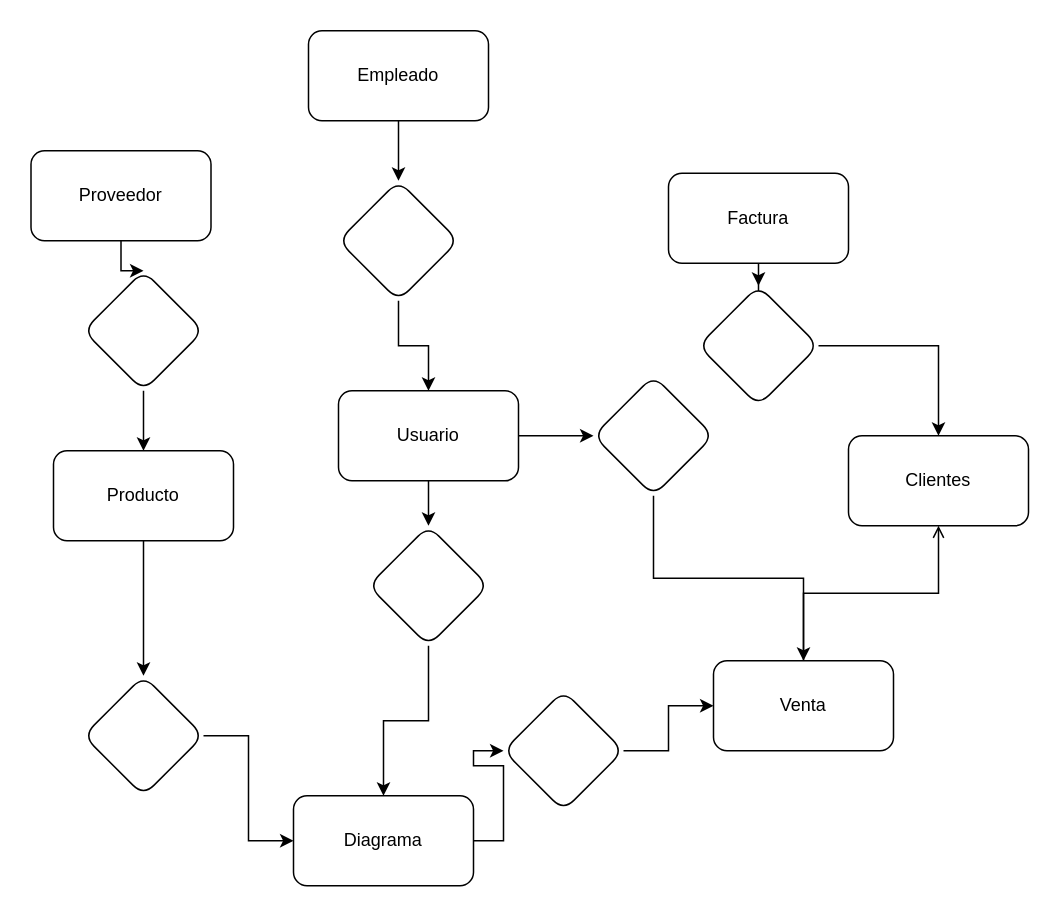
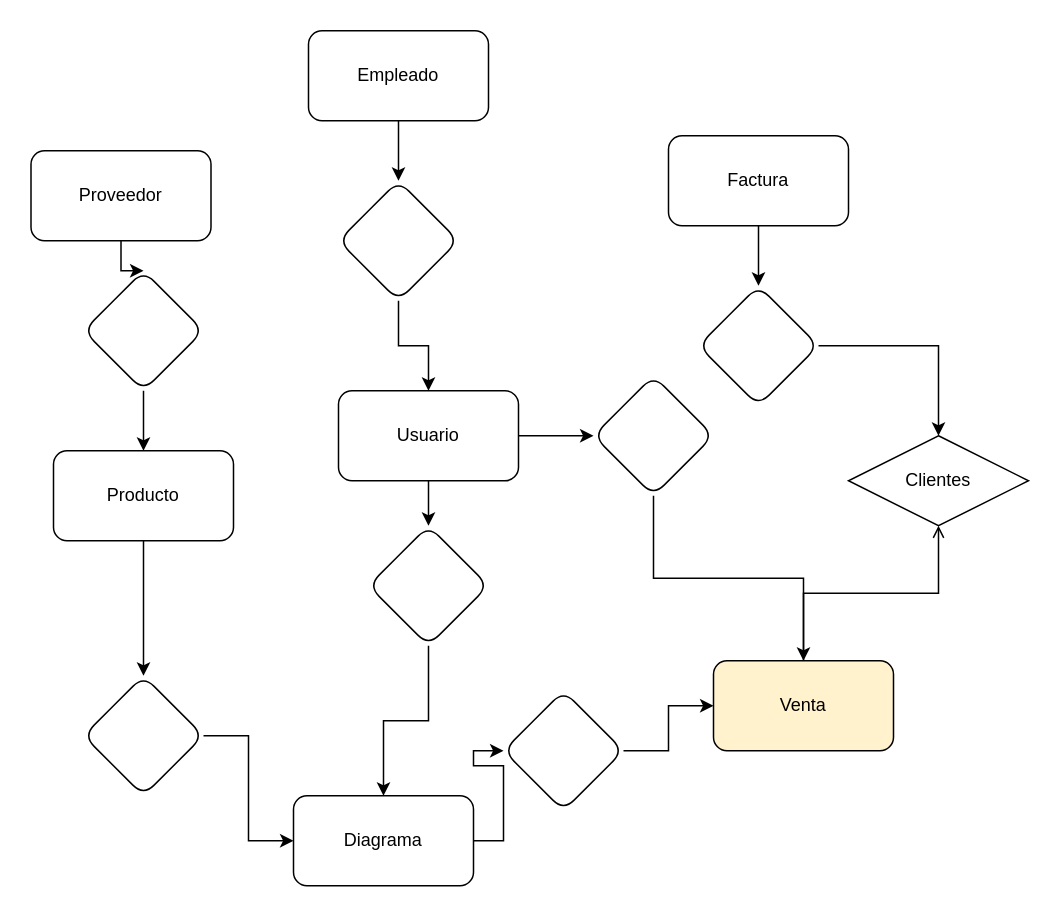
(758, 218) -> (758, 181)
(938, 481) -> (938, 481)
(803, 706) -> (803, 706)
